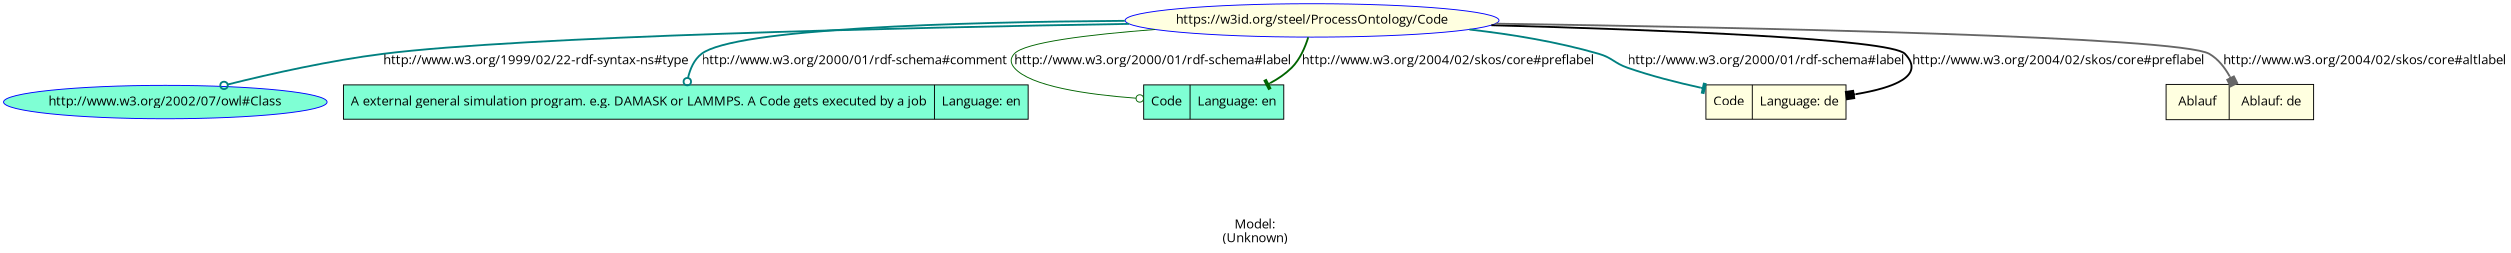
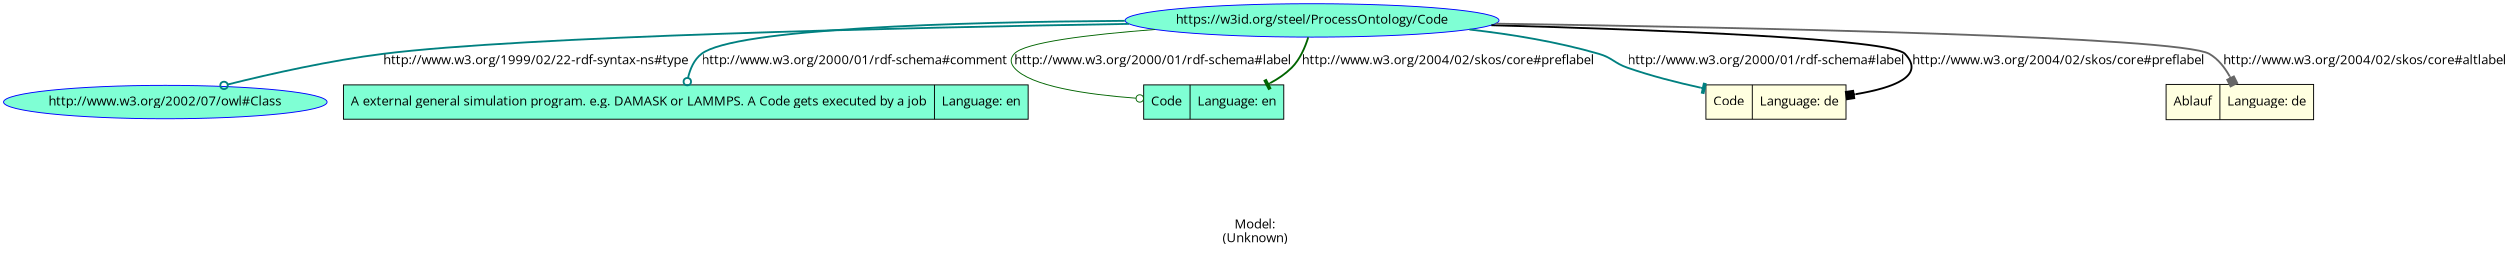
(1312, 20) -> (1312, 20)
(2271, 102) -> (2267, 102)
